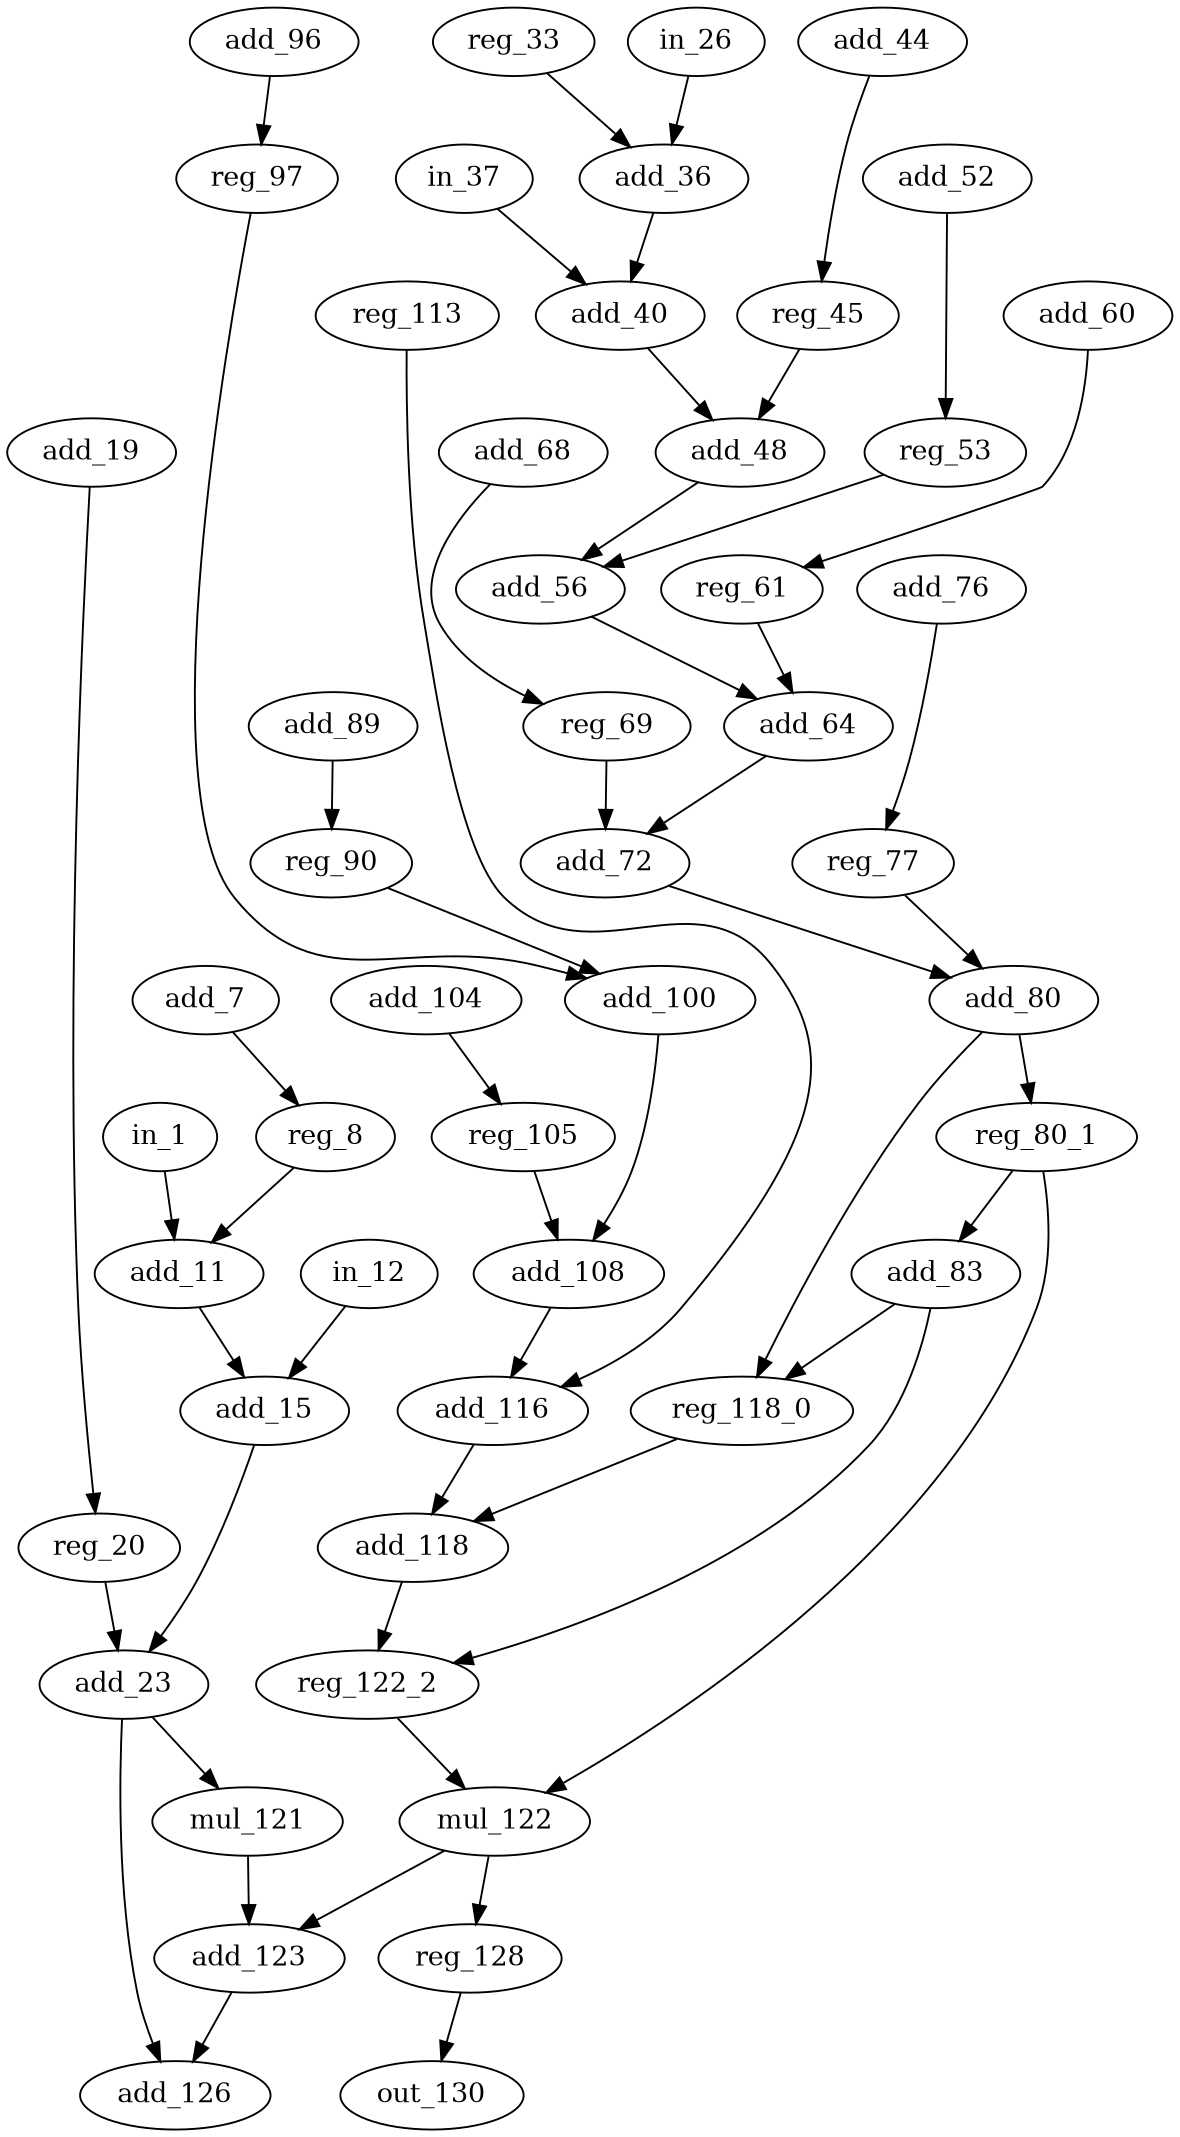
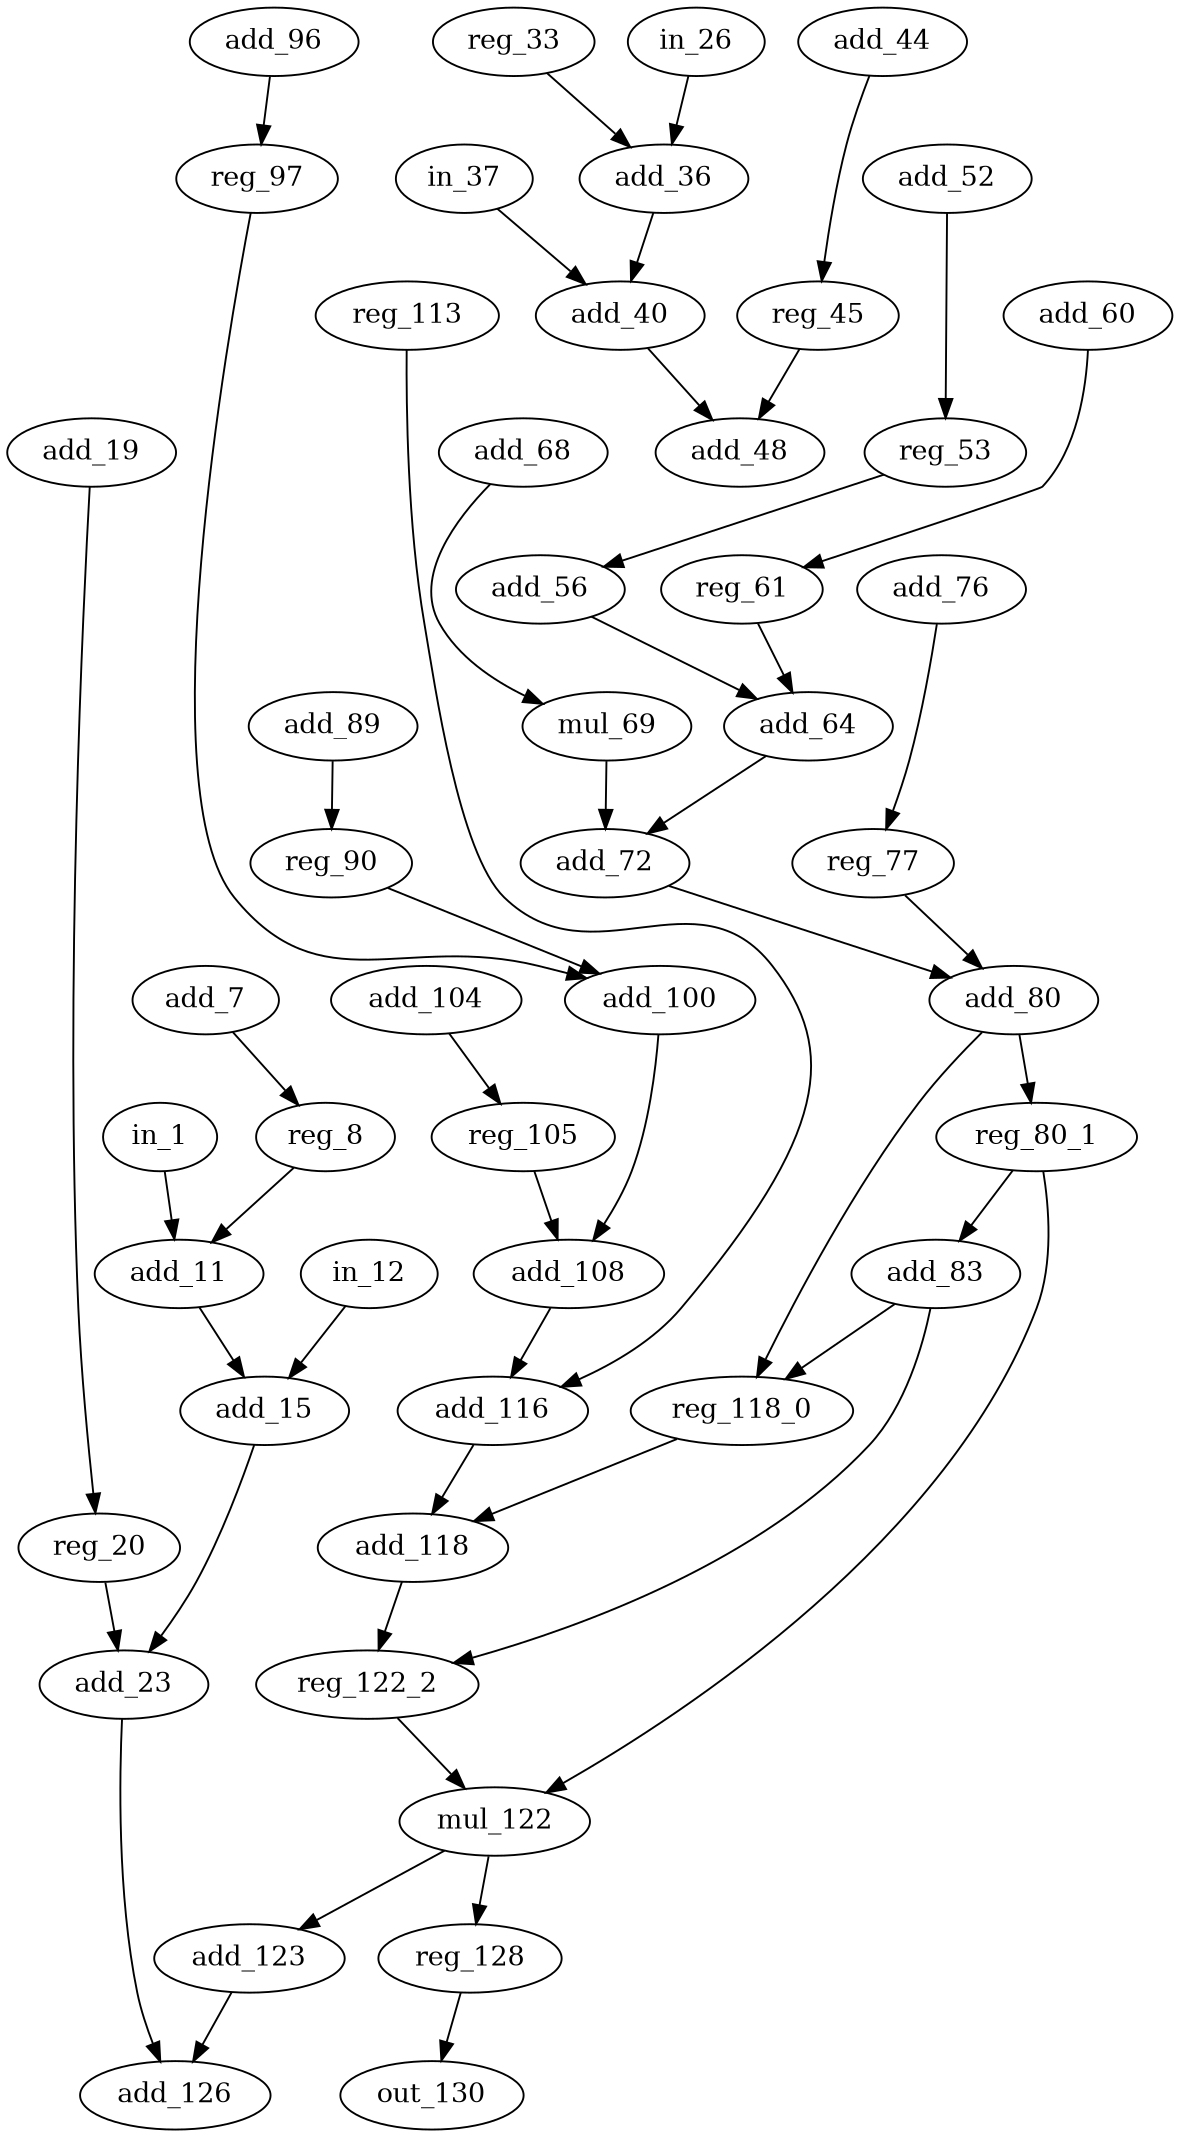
(648, 516) -> none
(607, 726) -> (607, 726)
(248, 1822) -> none
